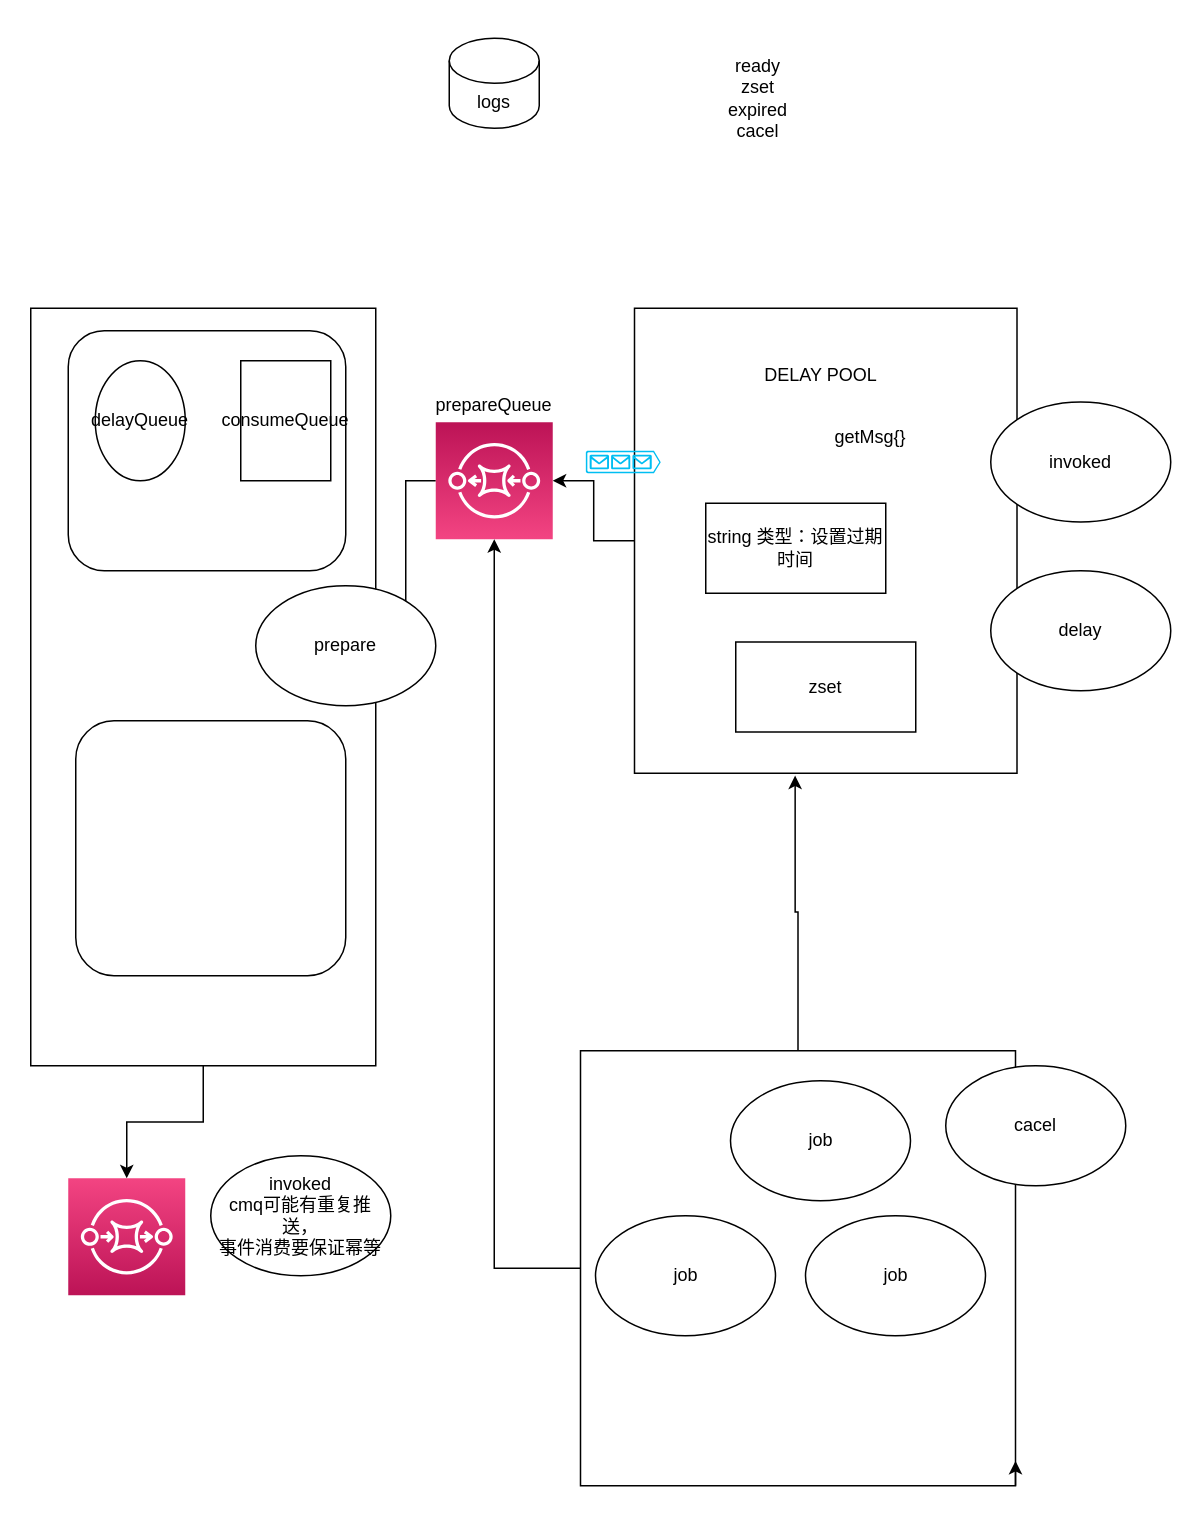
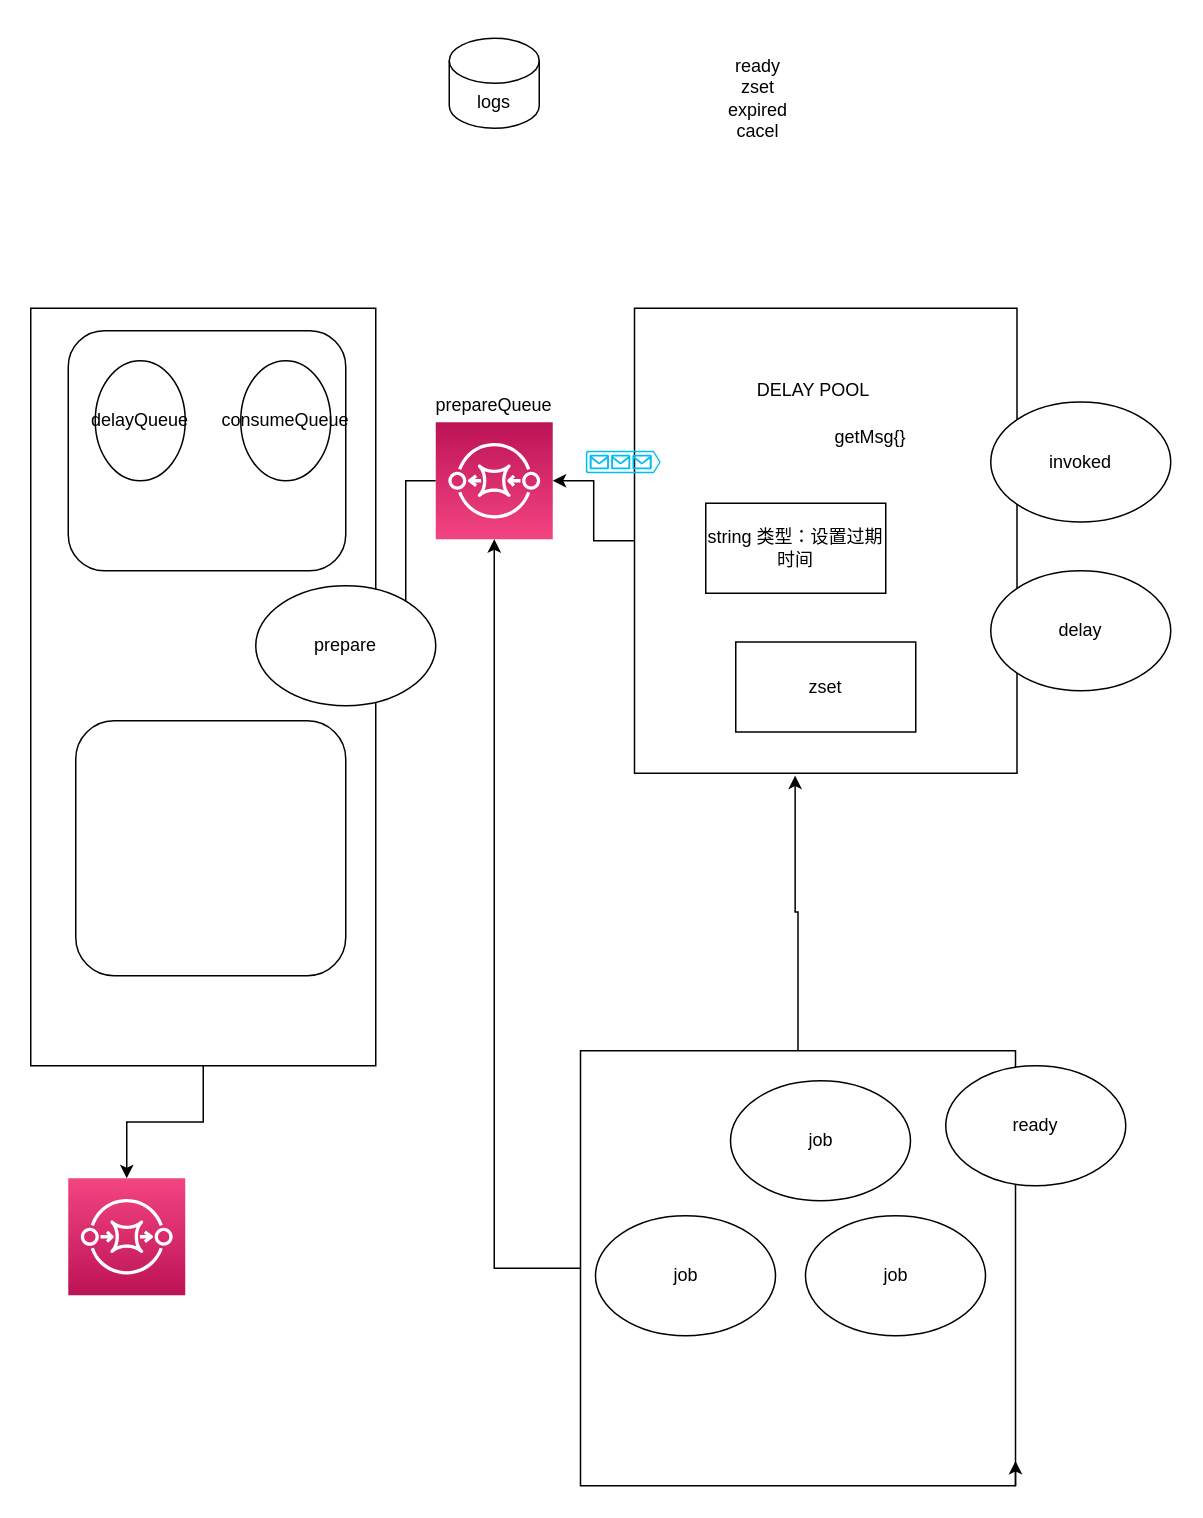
(821, 376) -> (813, 391)
(286, 421) -> (286, 421)
(1036, 1126) -> (1036, 1126)
(301, 1216) -> none
